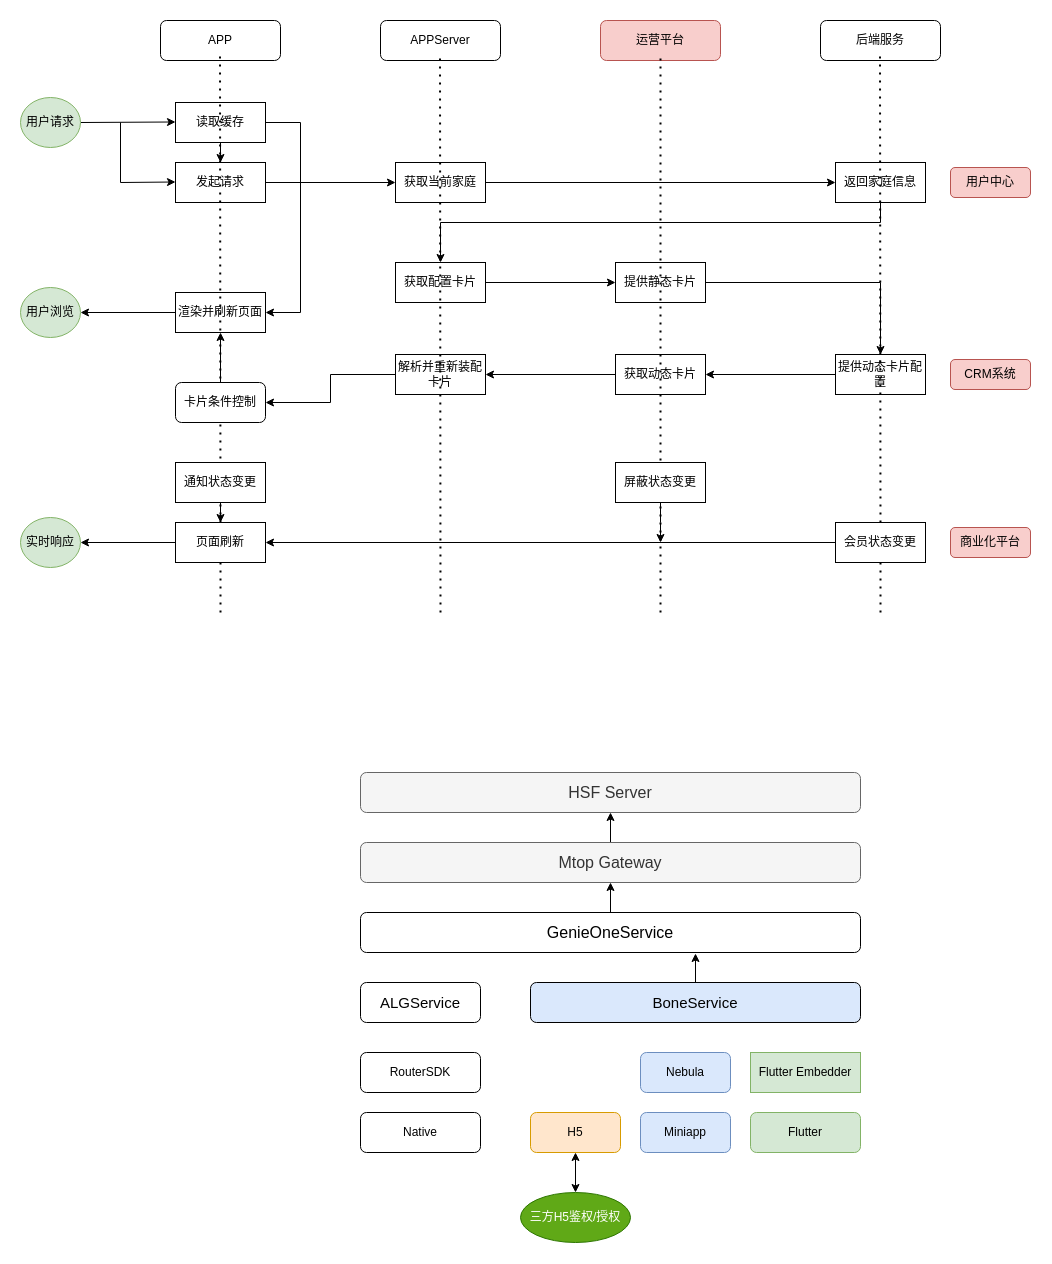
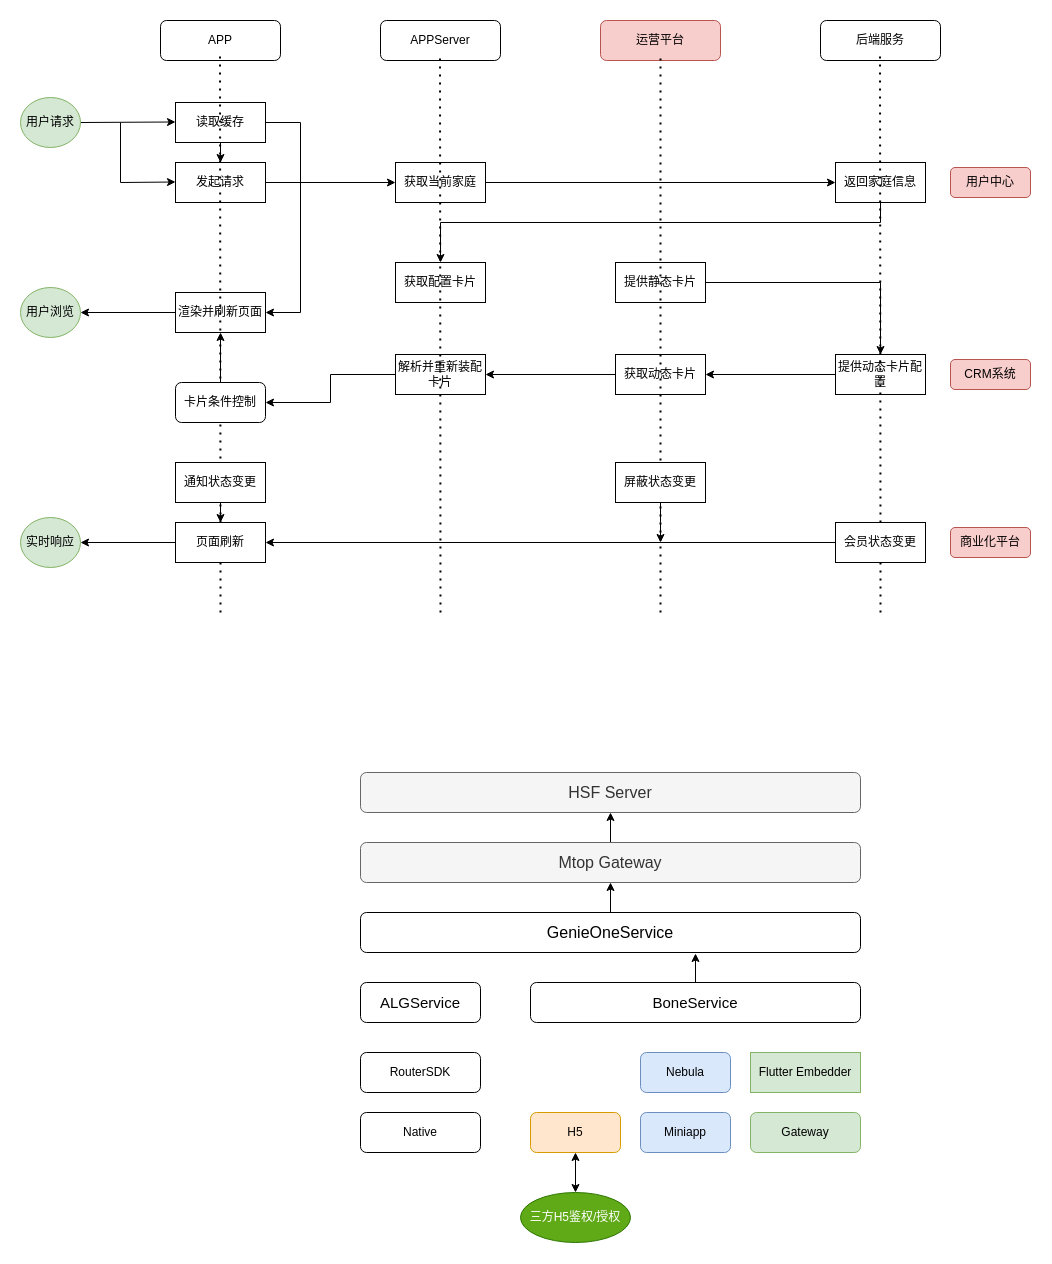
(547, 283) -> none
(696, 1003) -> (696, 1003)
(806, 1133) -> (806, 1133)
